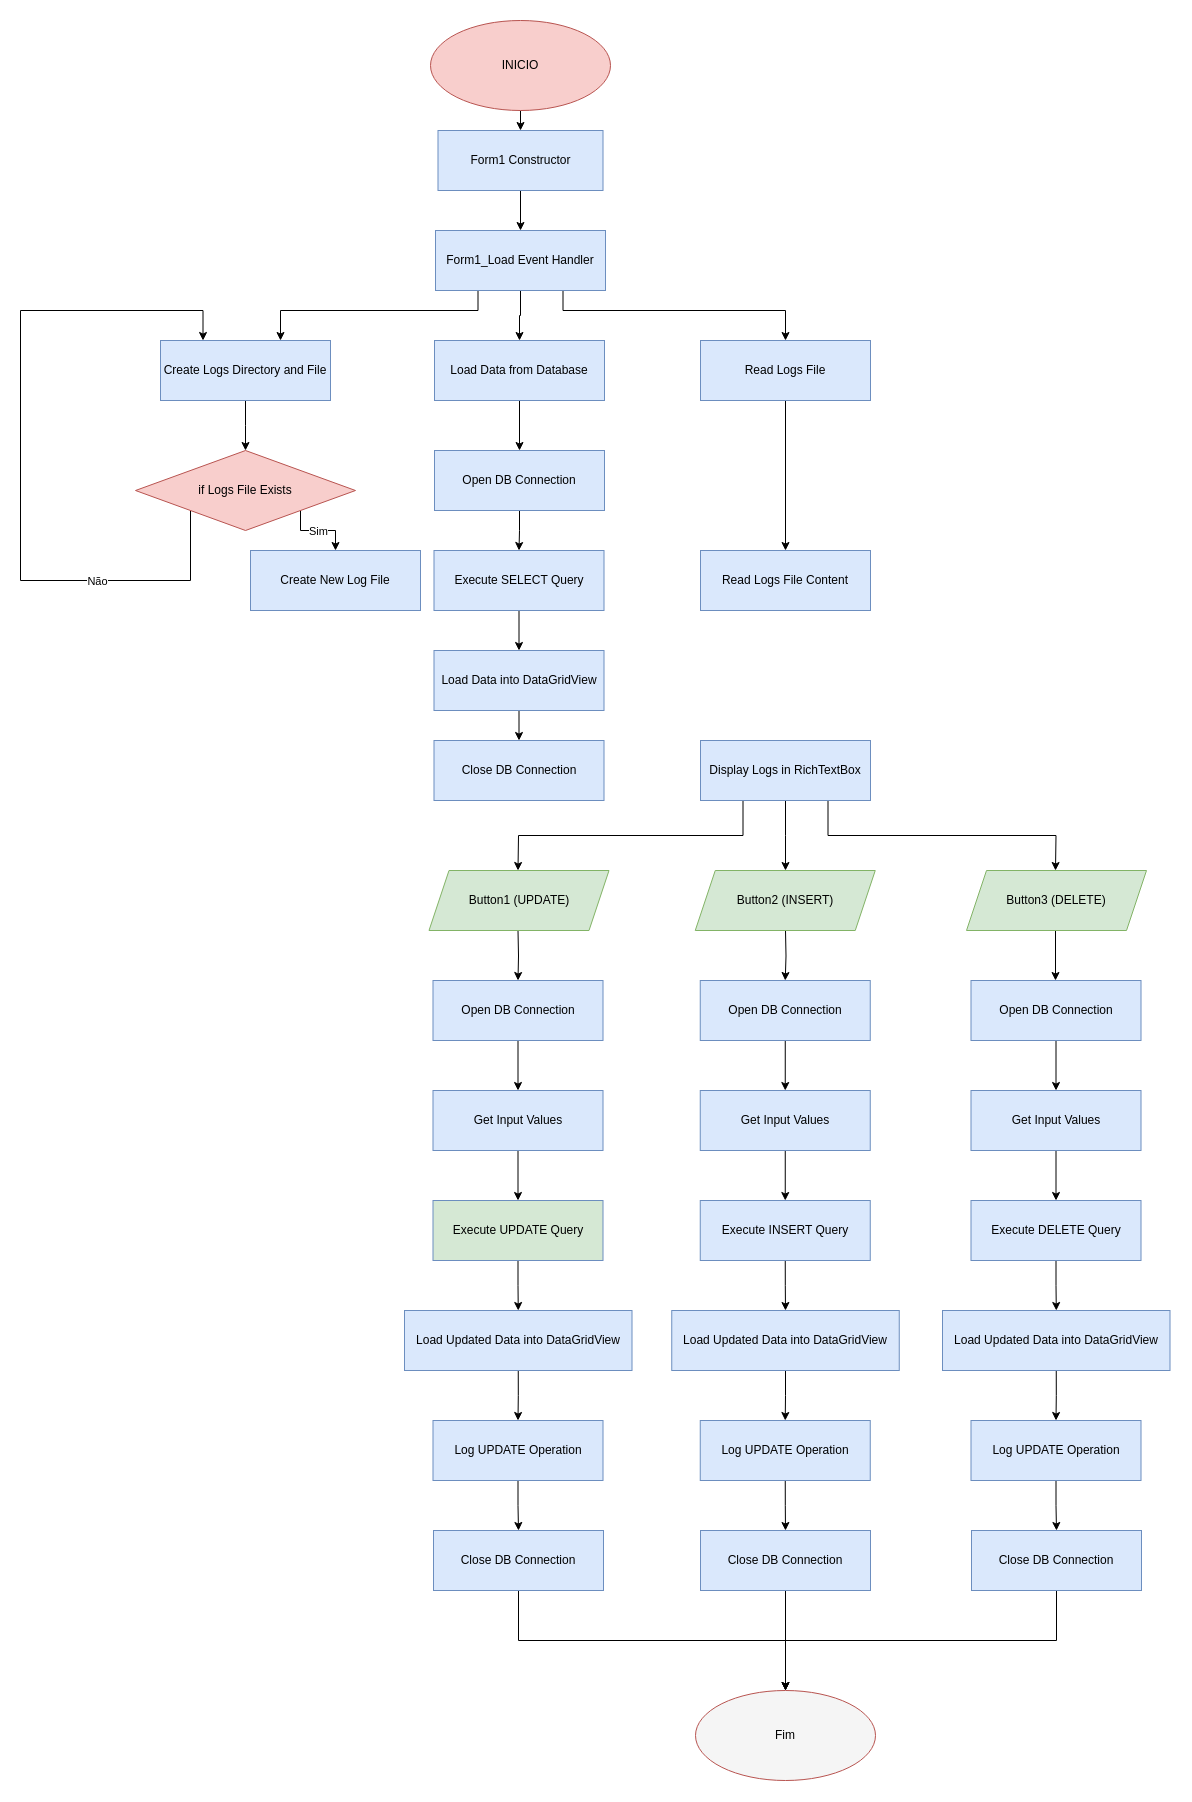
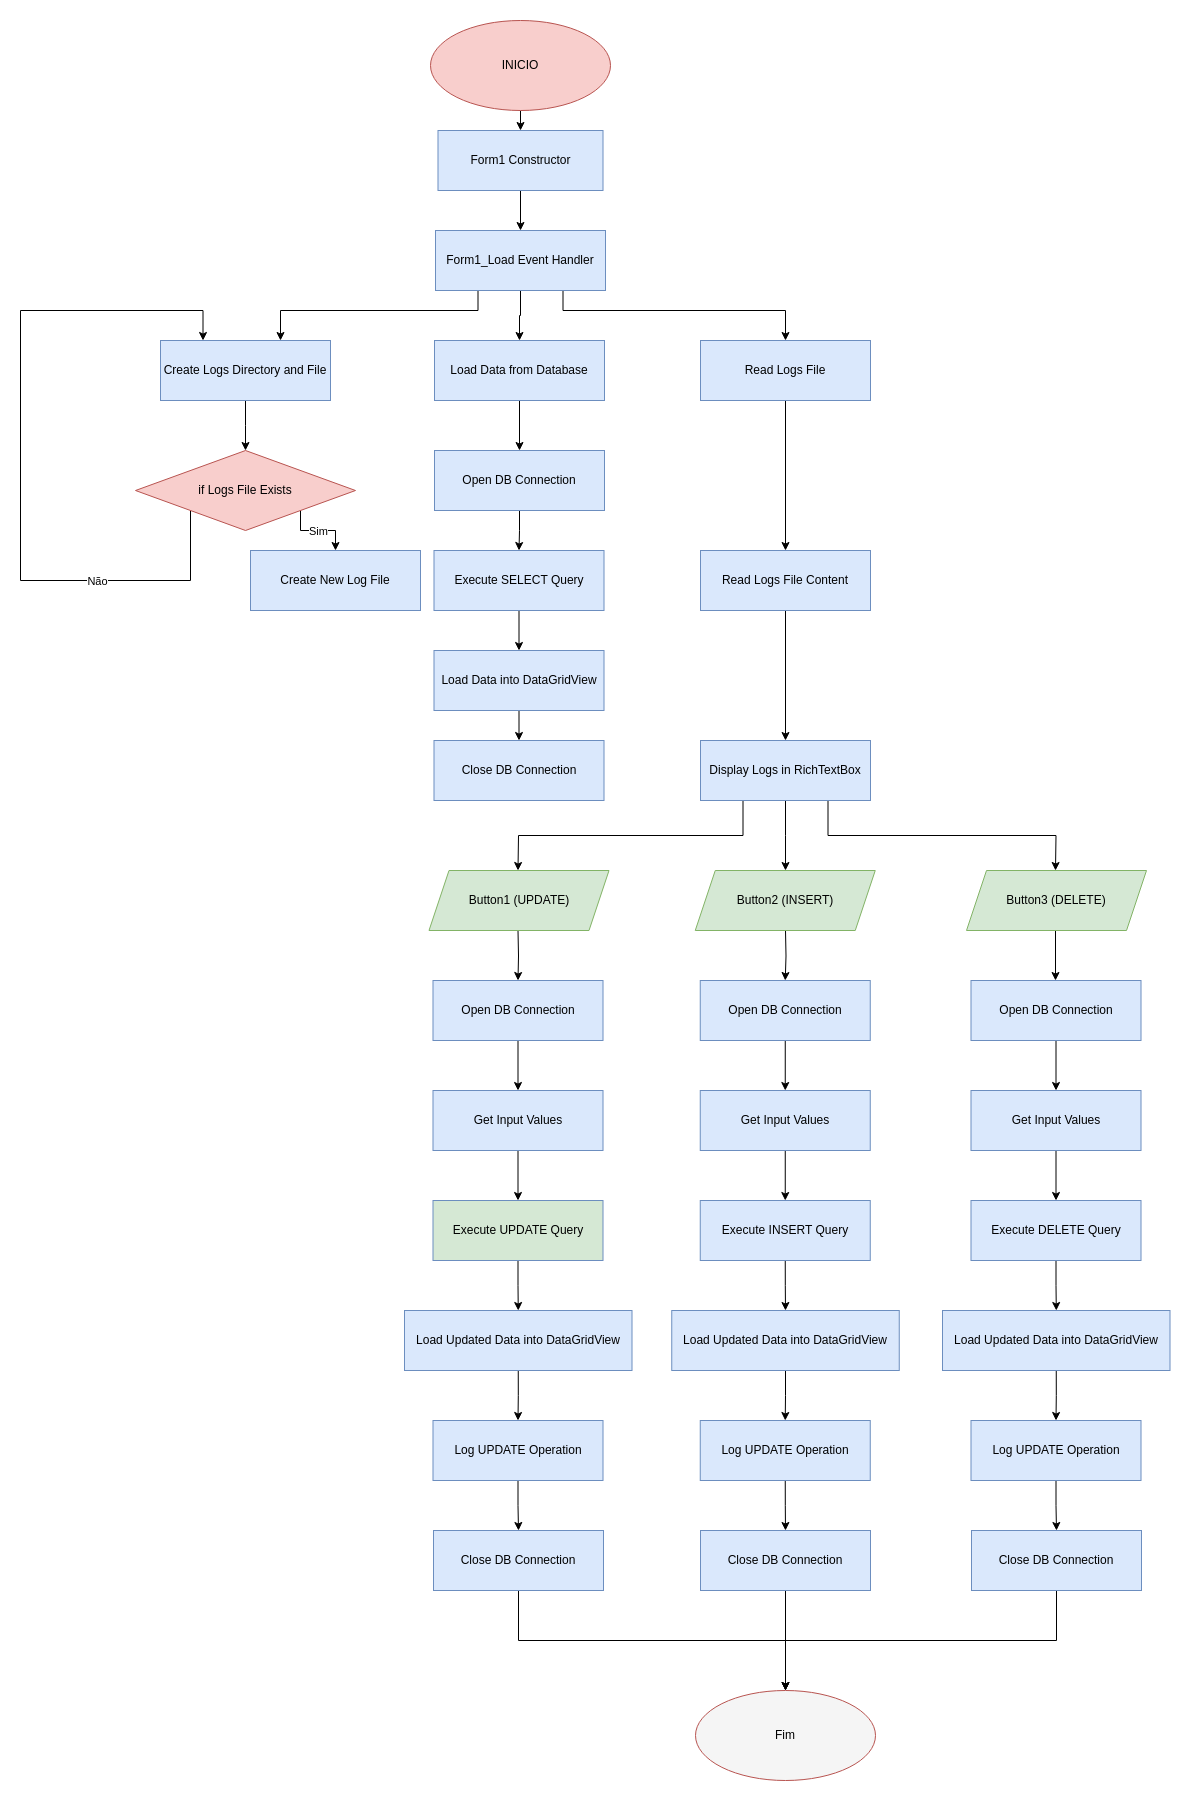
none -> (786, 672)
